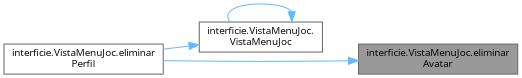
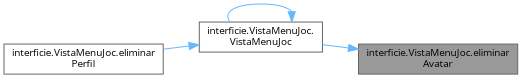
(256, 61) -> (335, 46)
